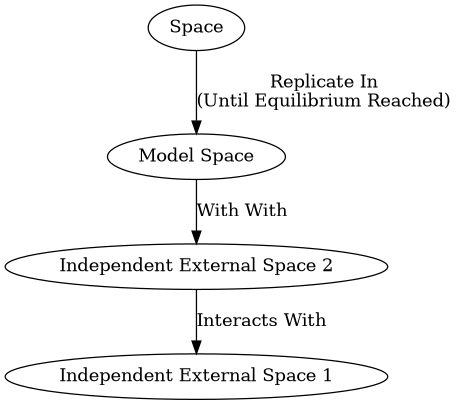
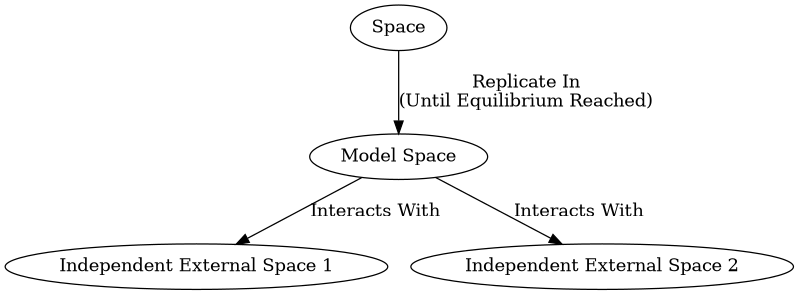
(243, 212) -> (579, 212)
(196, 315) -> (305, 208)
